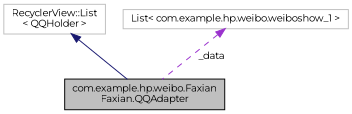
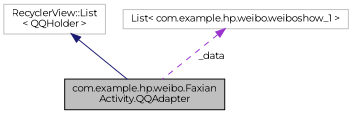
(145, 94) -> (145, 94)
